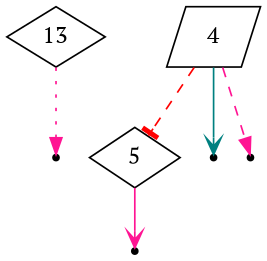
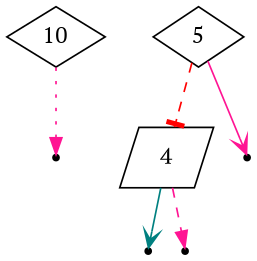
(56, 37) -> (56, 37)
(174, 98) -> (184, 91)
